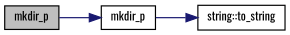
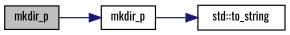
(241, 18) -> (241, 18)
